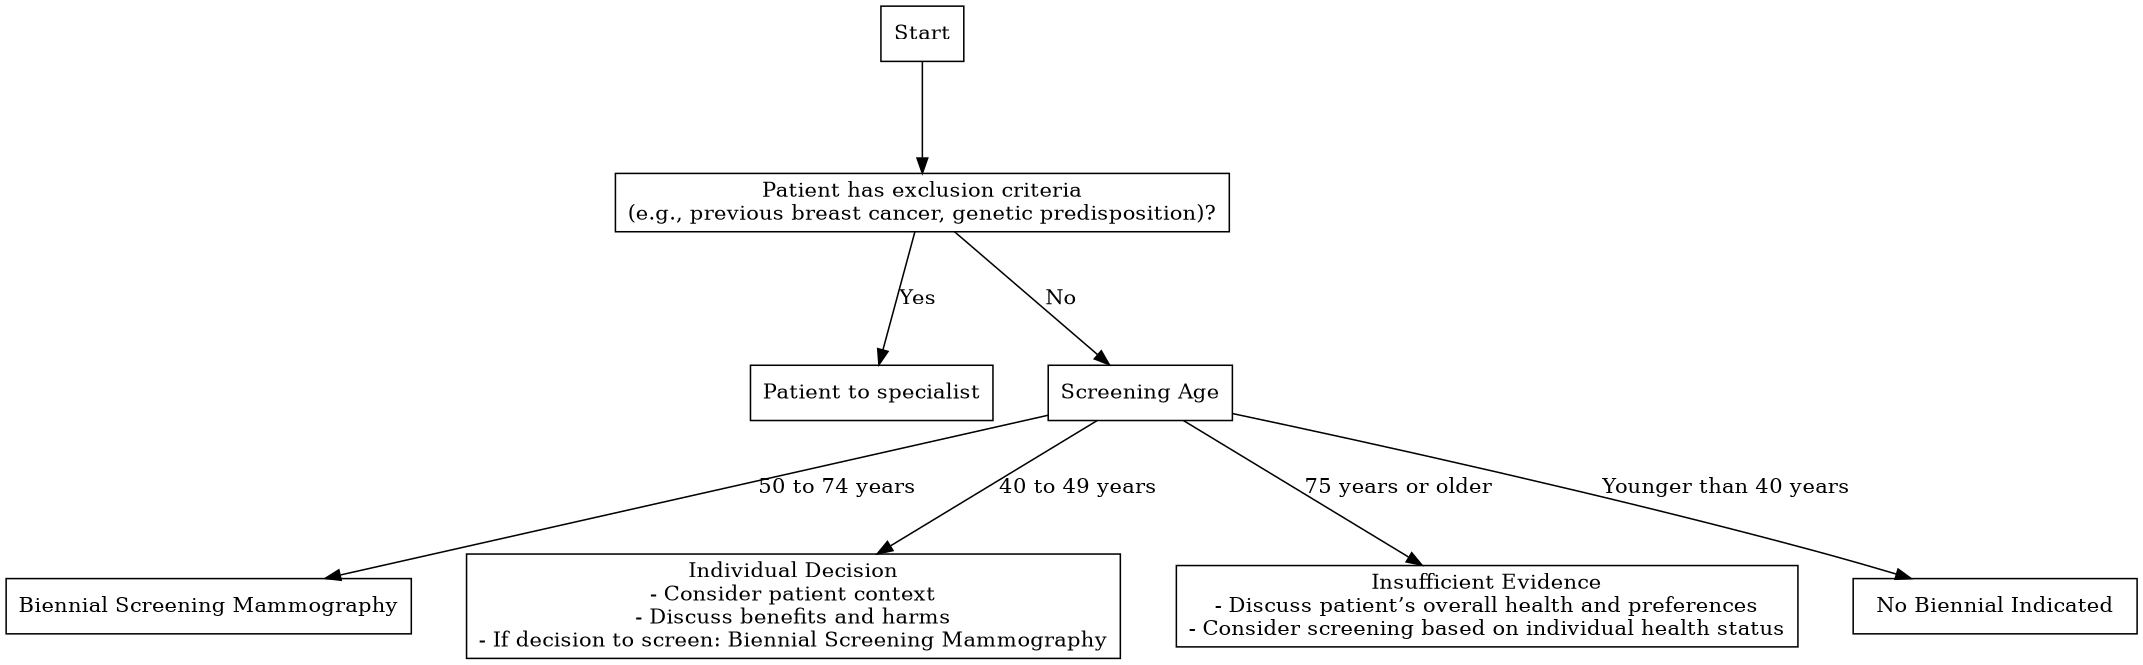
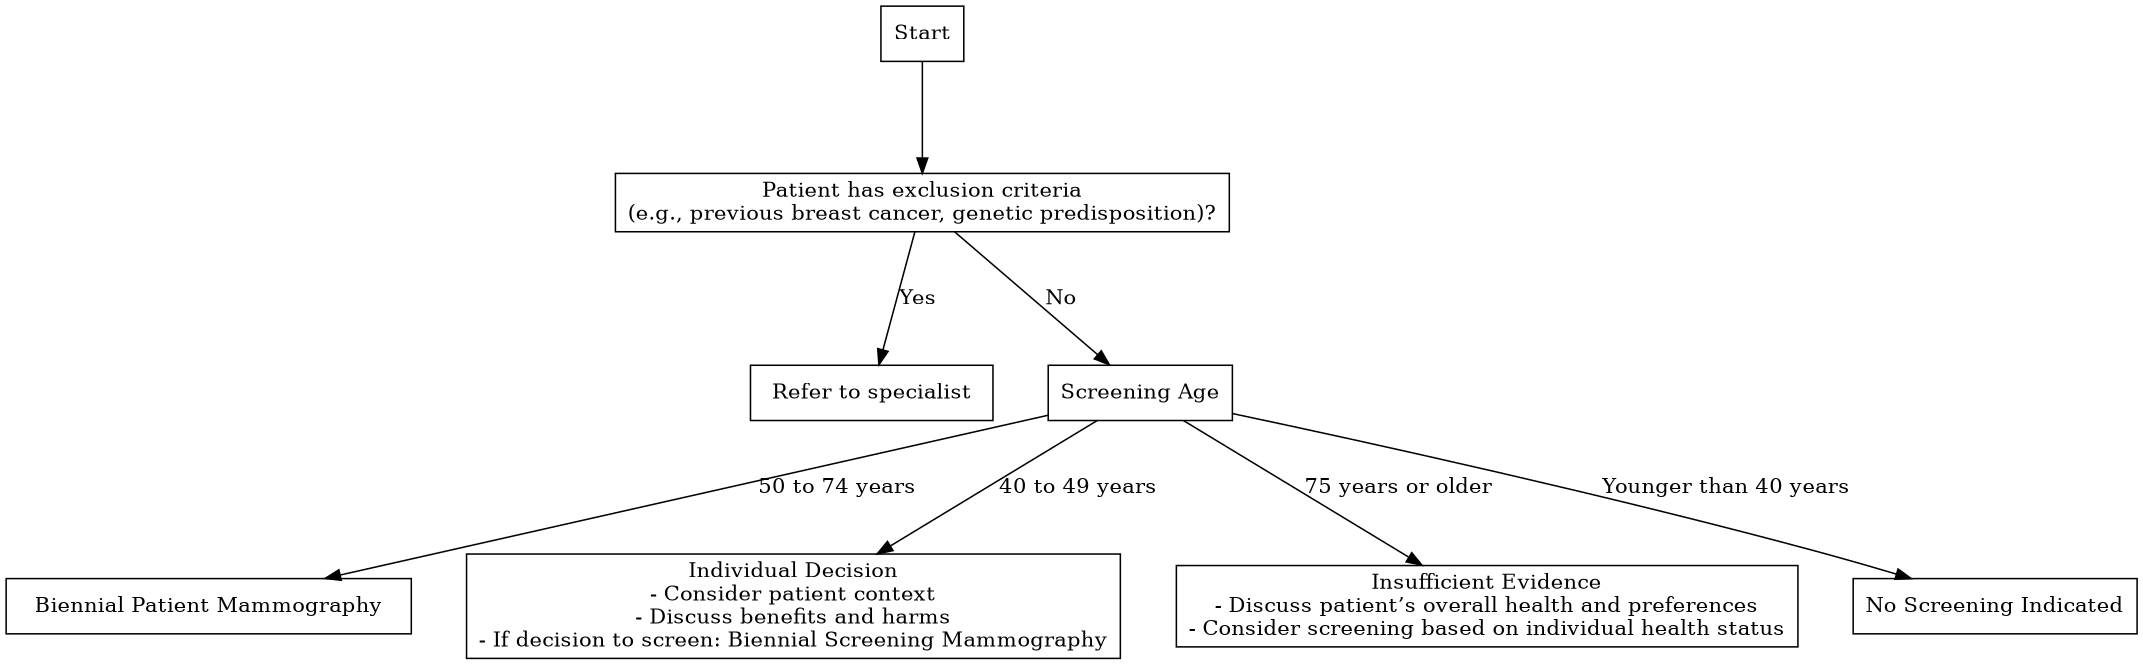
(872, 393) -> (872, 393)
(209, 606) -> (209, 606)
(1995, 606) -> (1995, 606)
